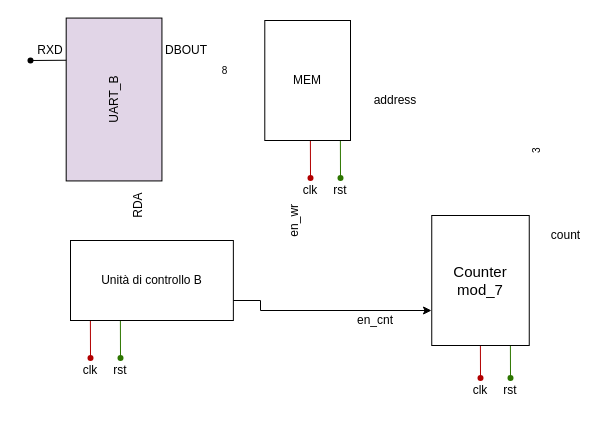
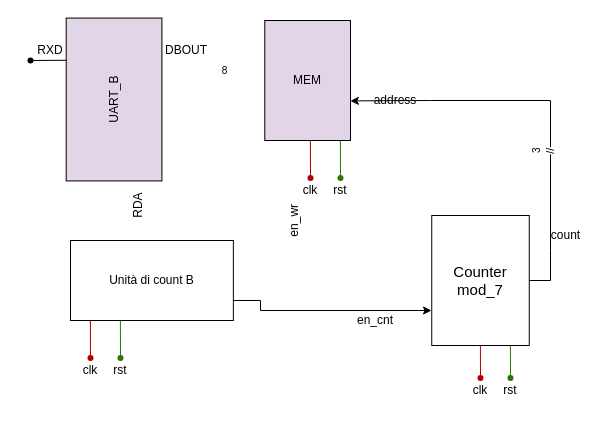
(308, 81) -> (308, 81)
none -> (551, 105)
(152, 281) -> (152, 281)
